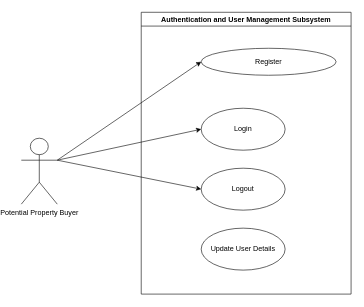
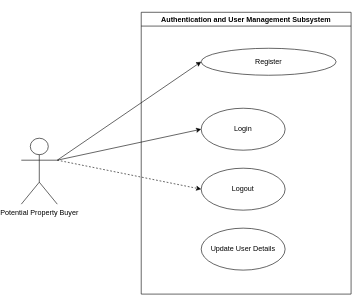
(127, 174) -> (127, 174)
